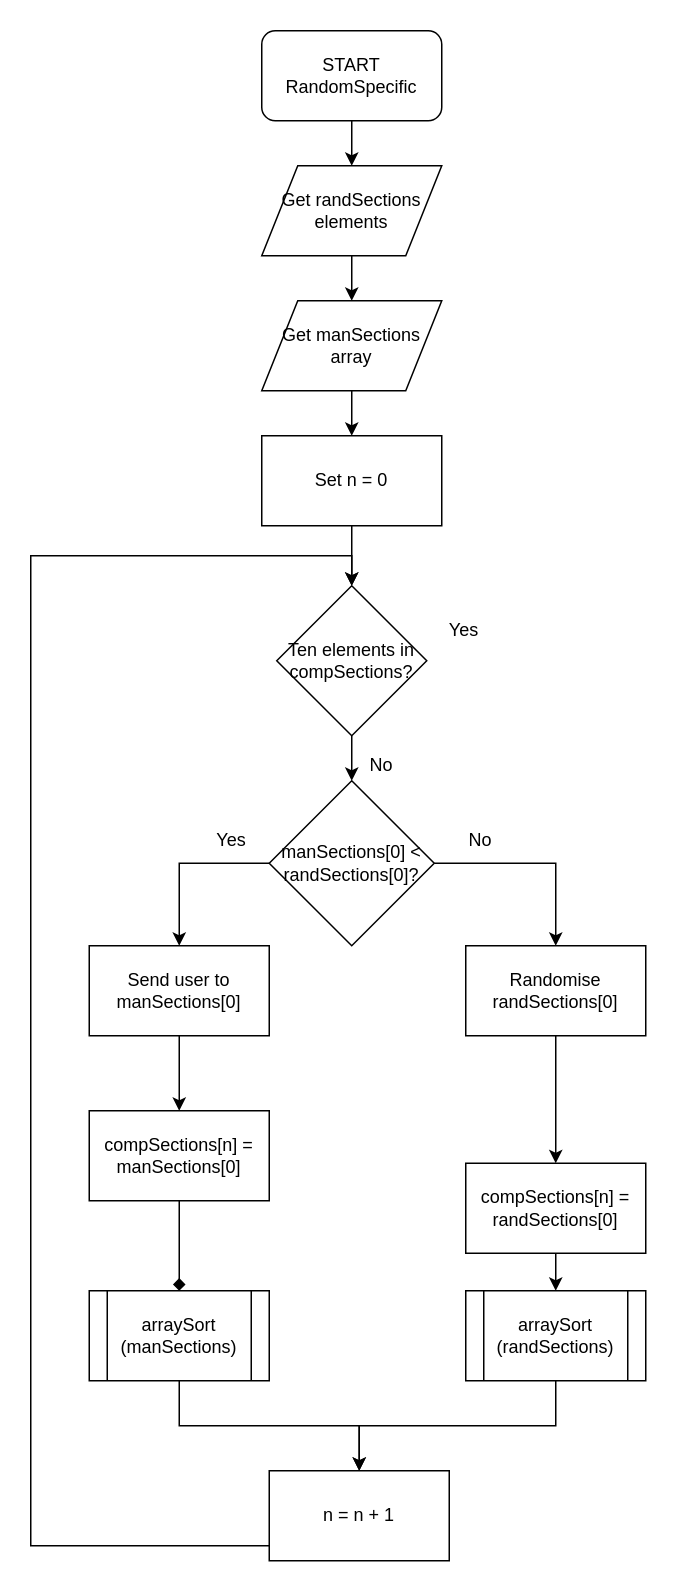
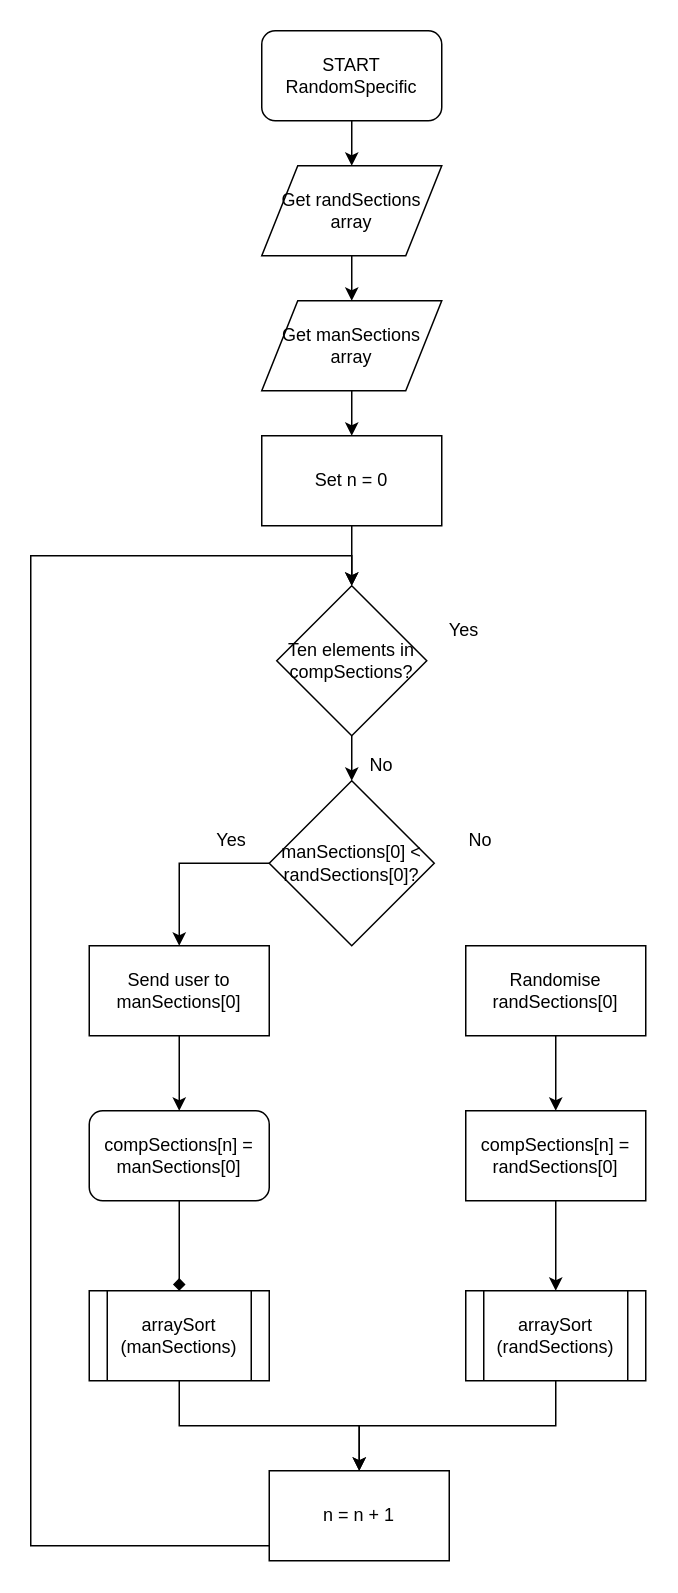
(352, 211) -> (352, 211)
(531, 863) -> none
(179, 1156) -> (179, 1156)
(556, 1208) -> (556, 1156)
